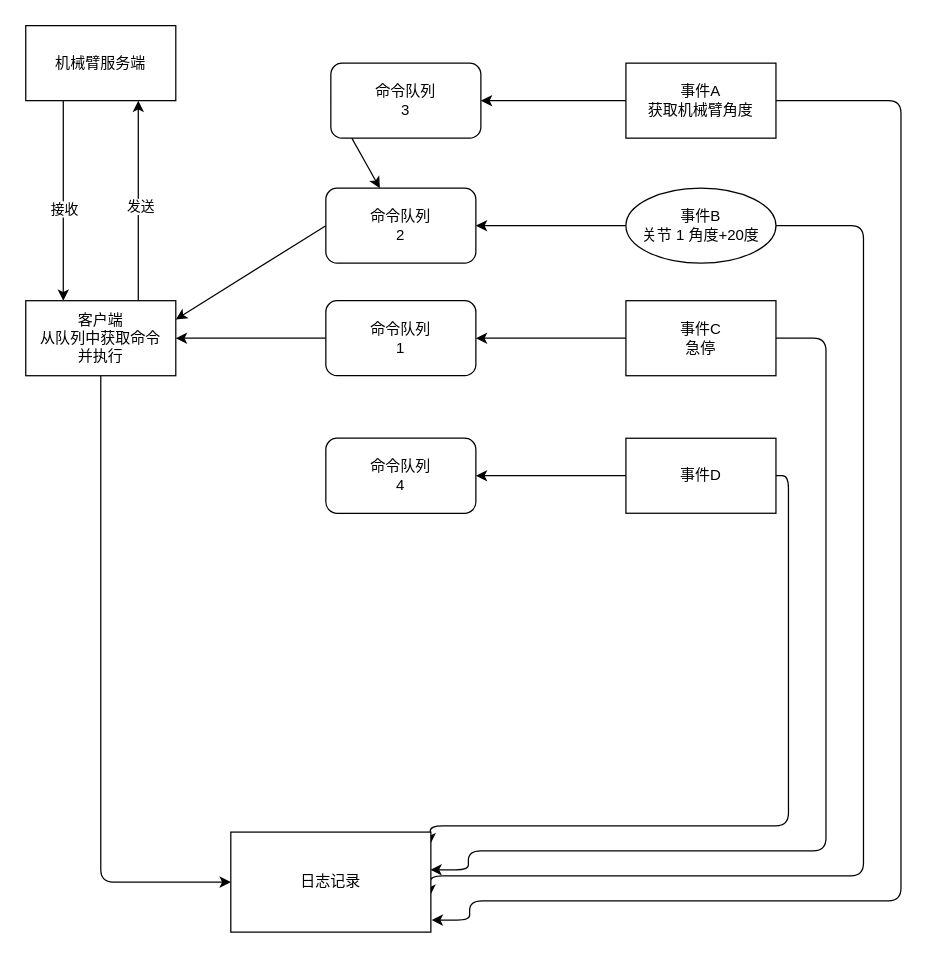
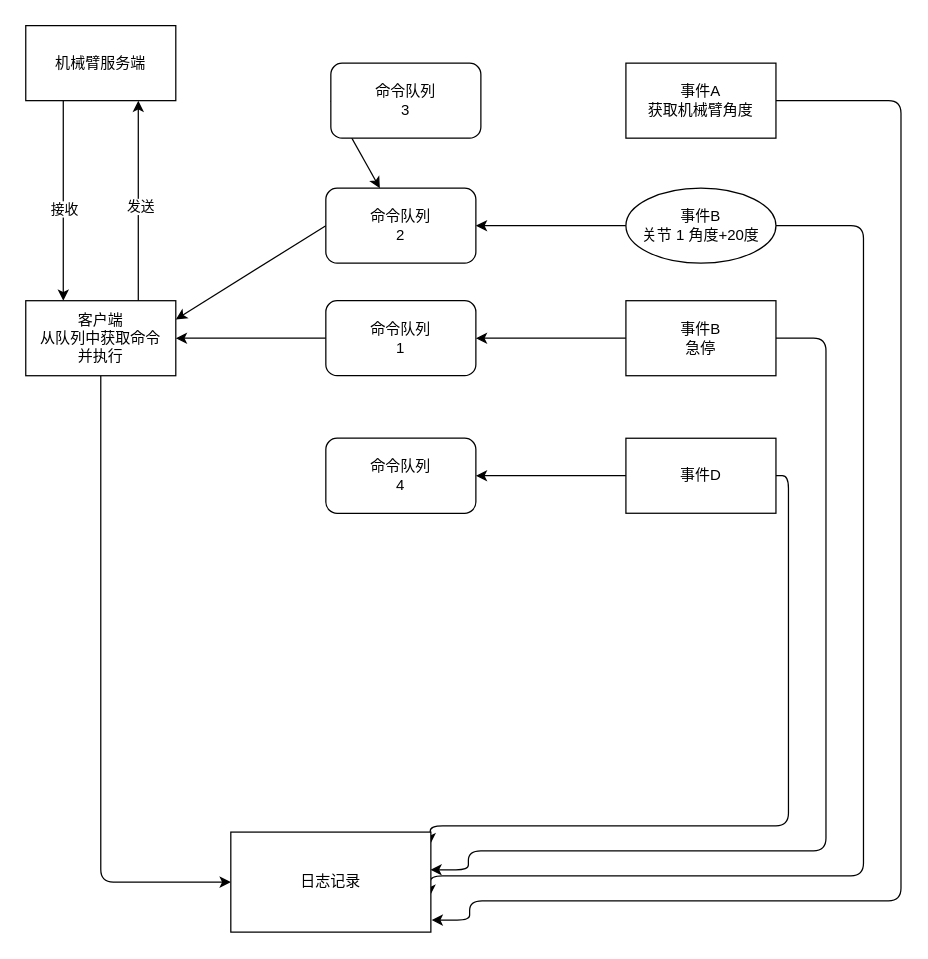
(558, 101) -> none
(701, 338) -> (701, 338)
